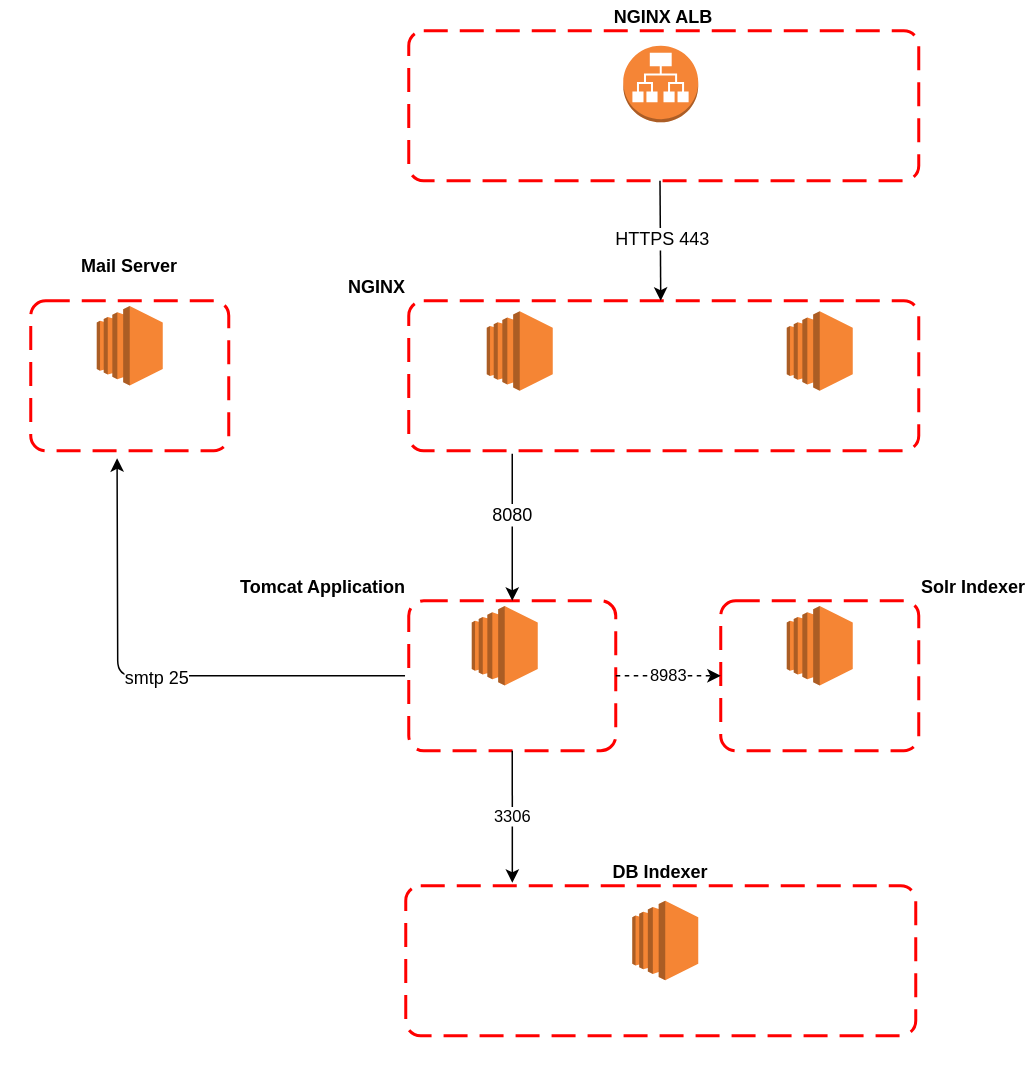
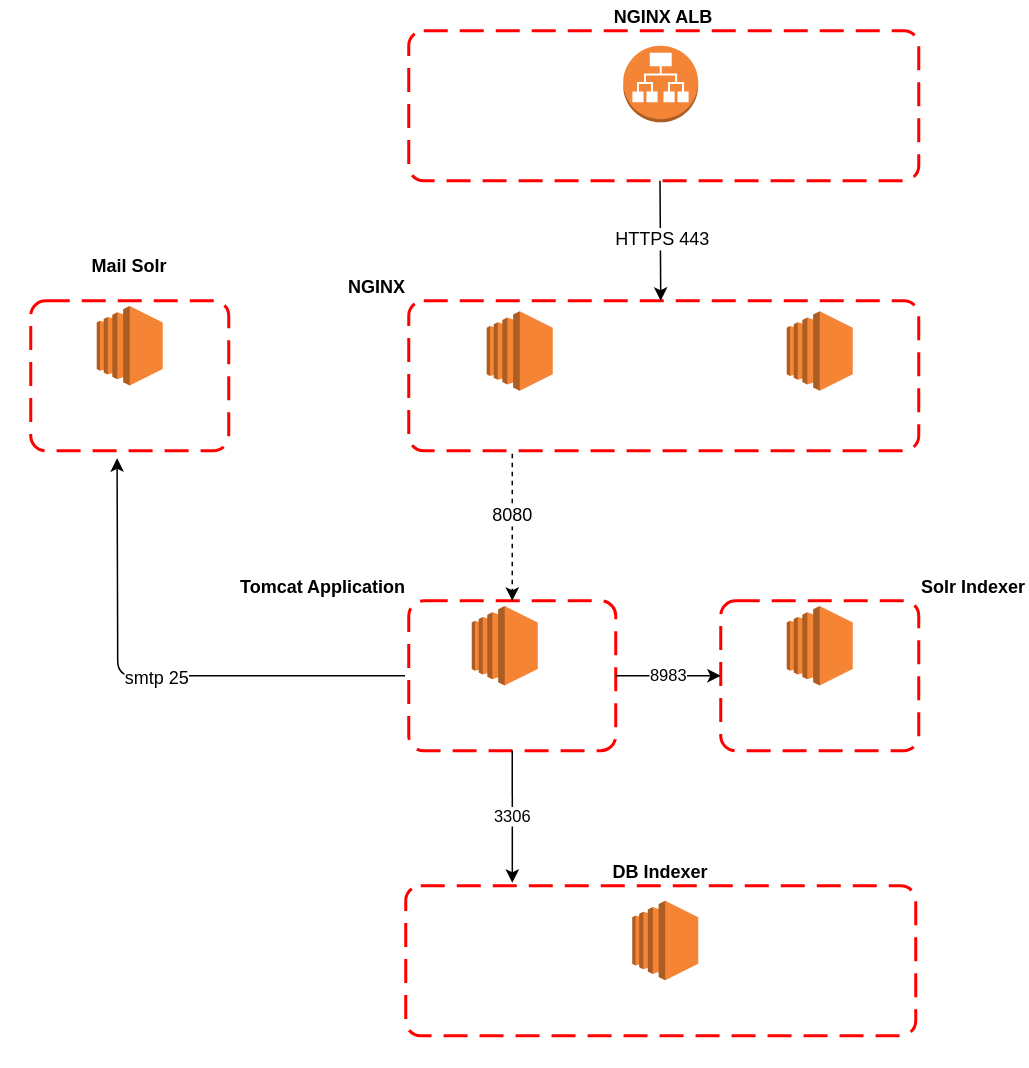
(129, 266) -> (129, 266)
(512, 559) -> (512, 559)
(634, 676) -> (634, 676)
